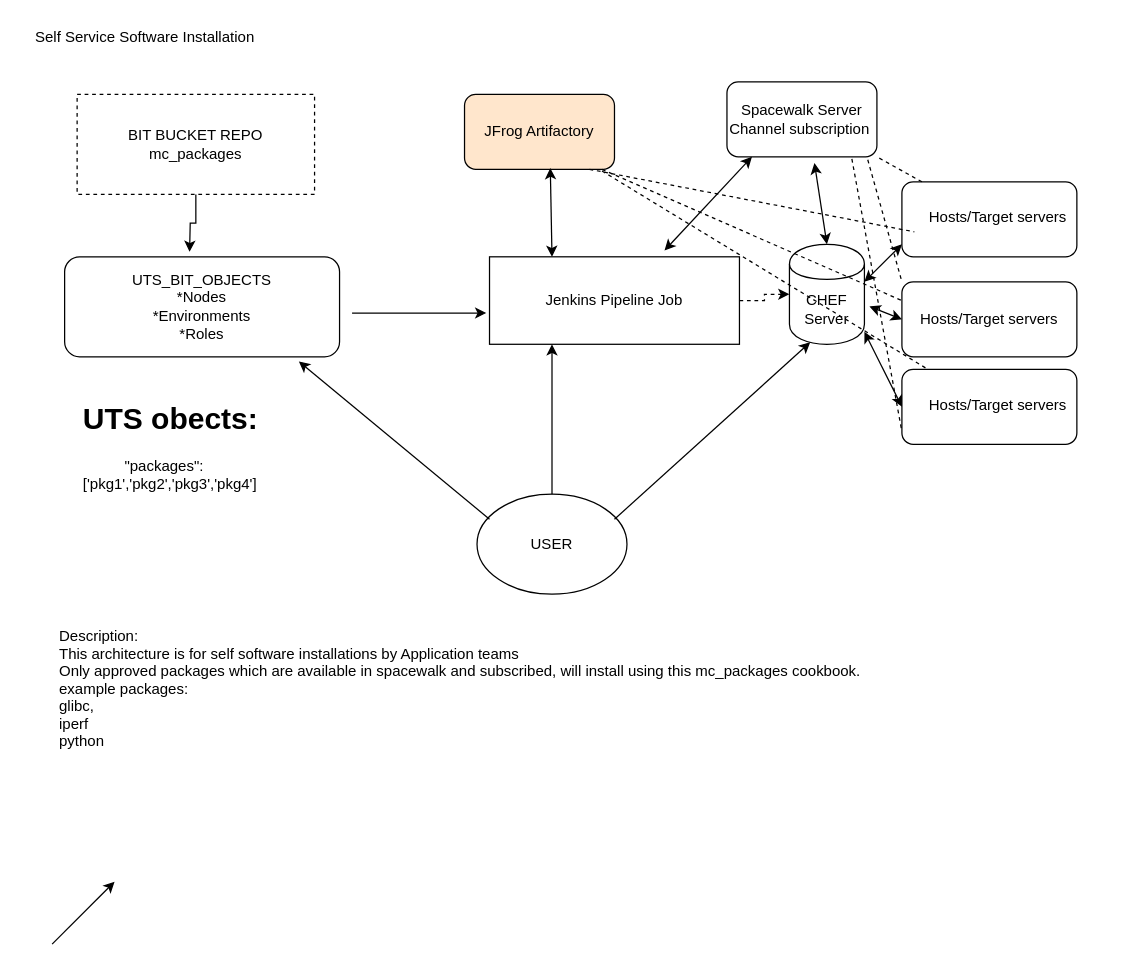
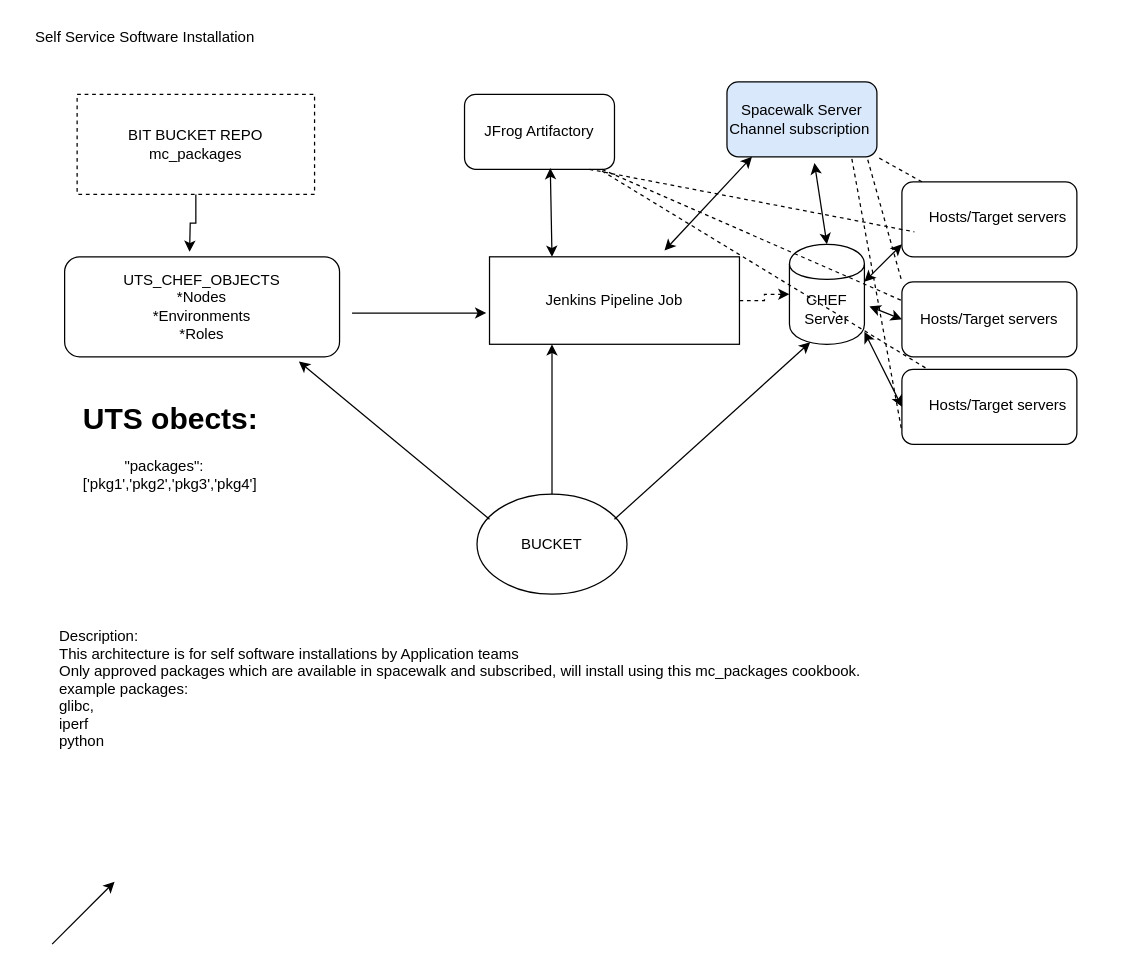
(802, 119) -> (802, 119)
(539, 132) -> (539, 132)
(202, 307) -> (202, 307)
(552, 544) -> (552, 544)
